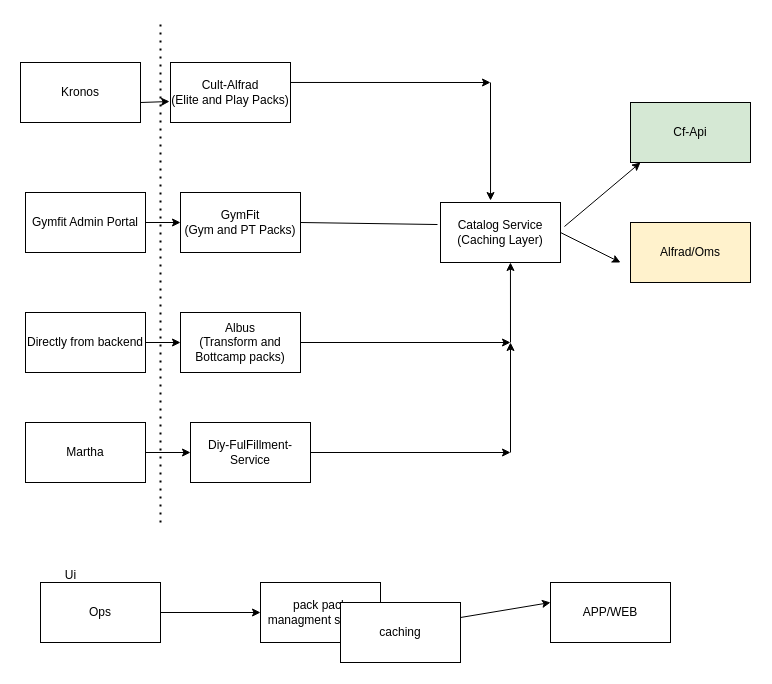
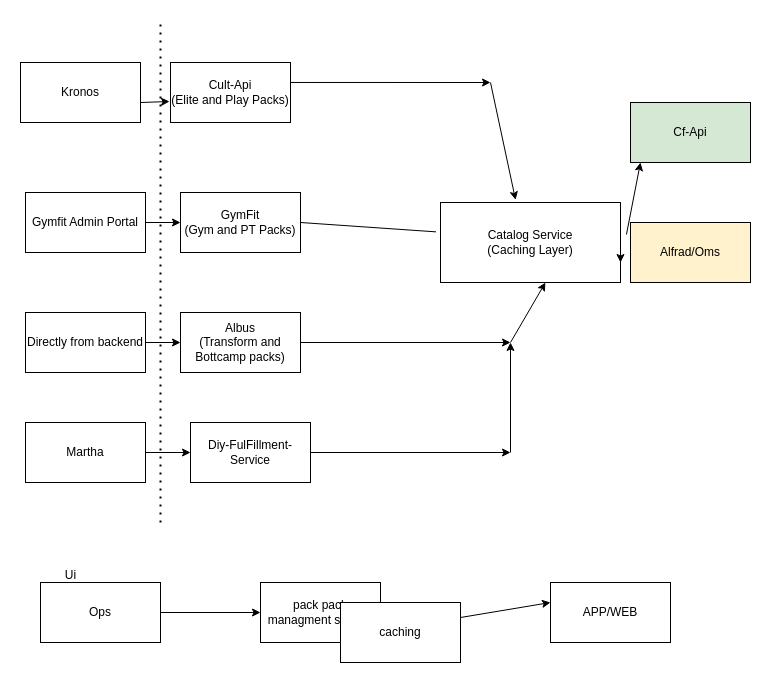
(231, 93) -> (231, 93)
(501, 233) -> (531, 243)
